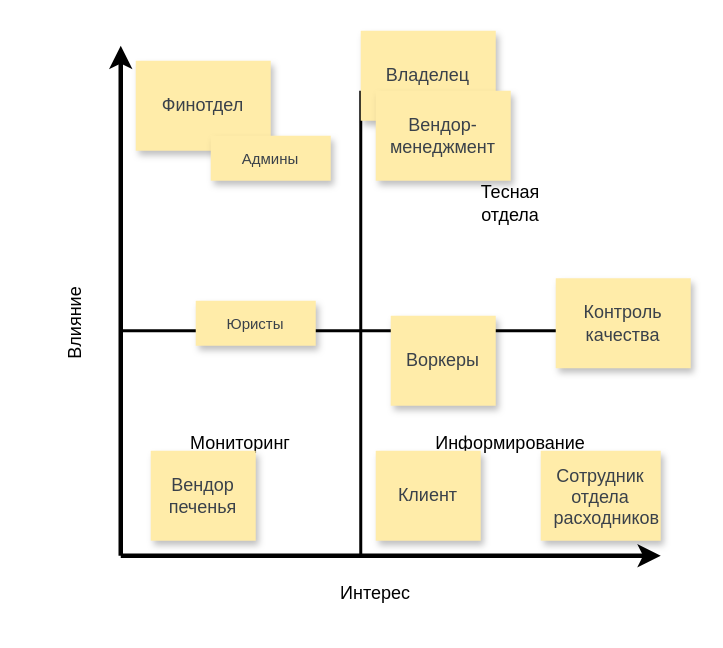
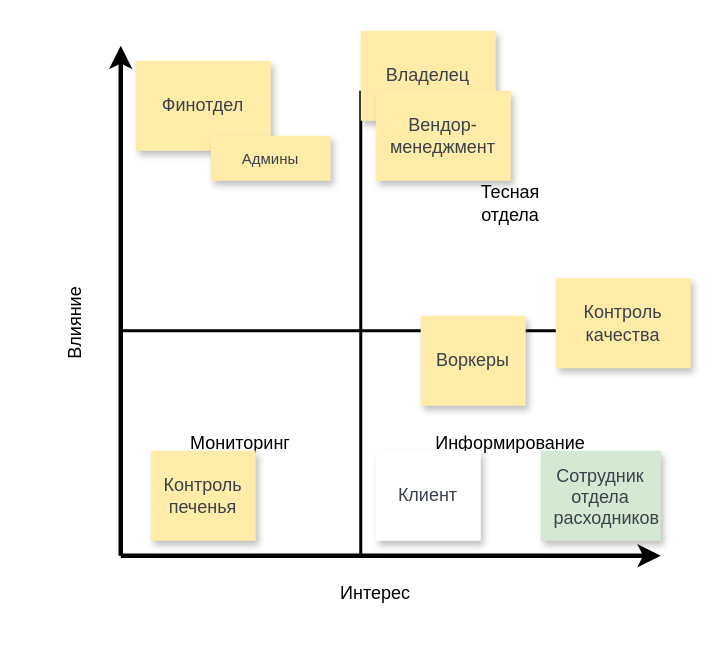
(256, 323) -> none
(443, 361) -> (473, 361)
(203, 496) -> (203, 496)
(428, 496) -> (428, 496)
(601, 496) -> (601, 496)
